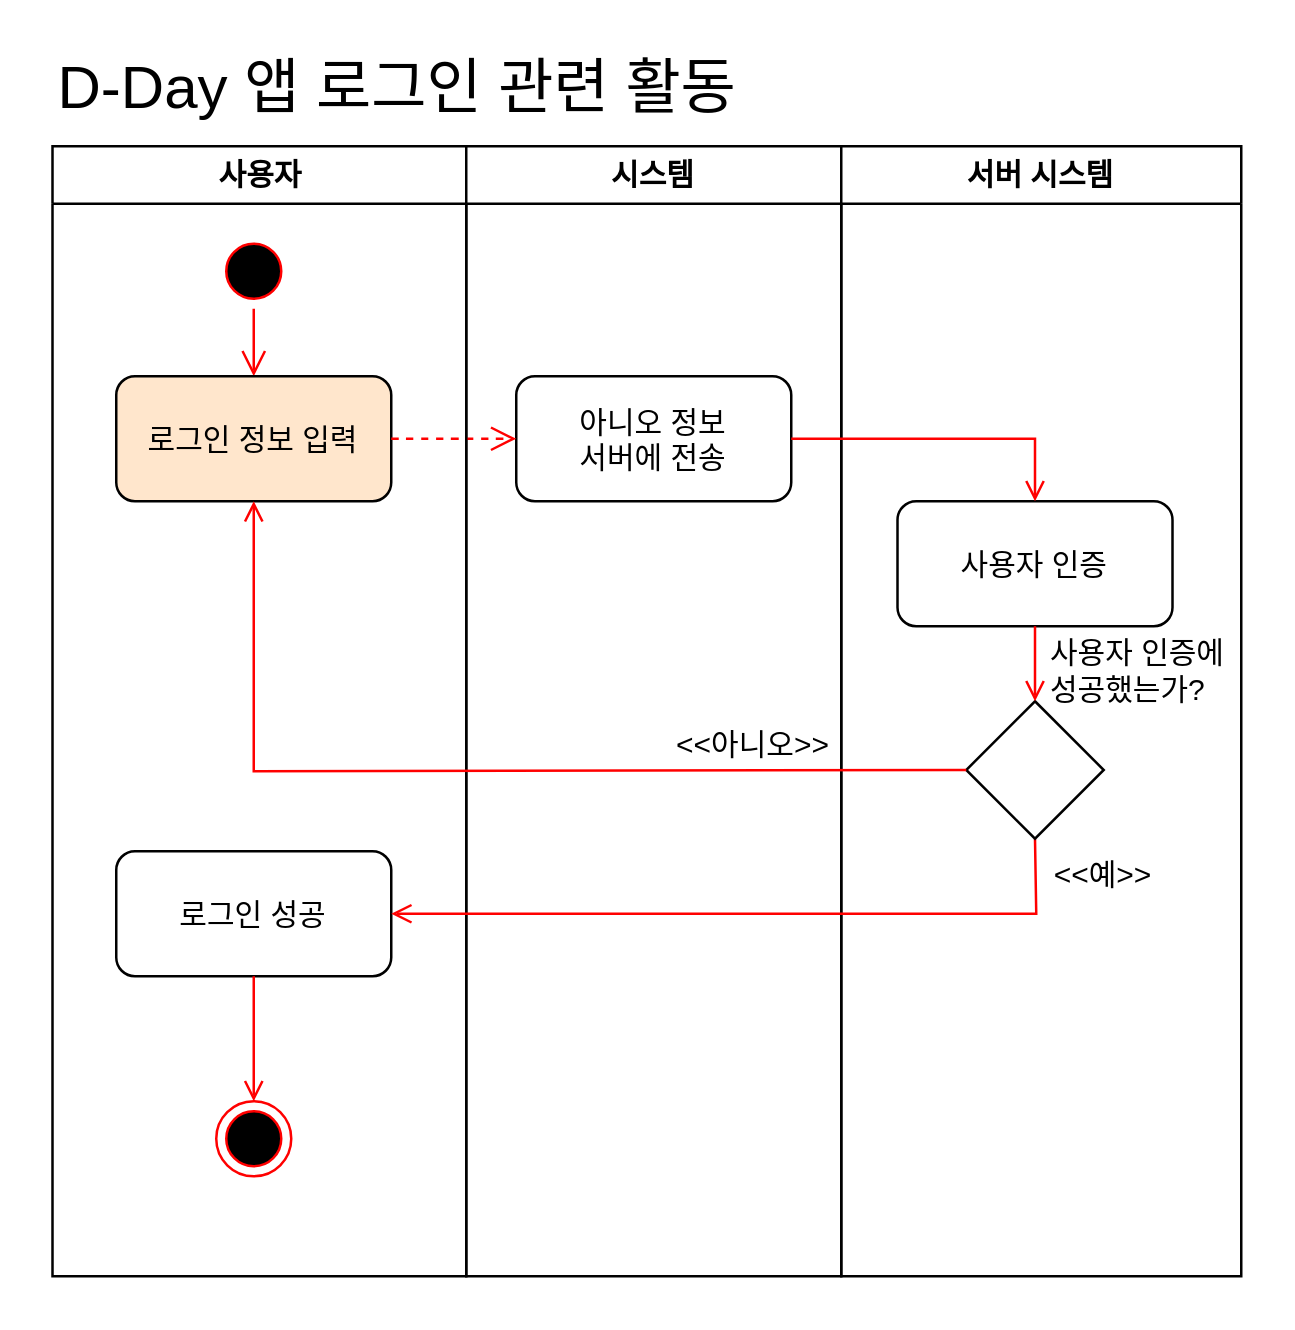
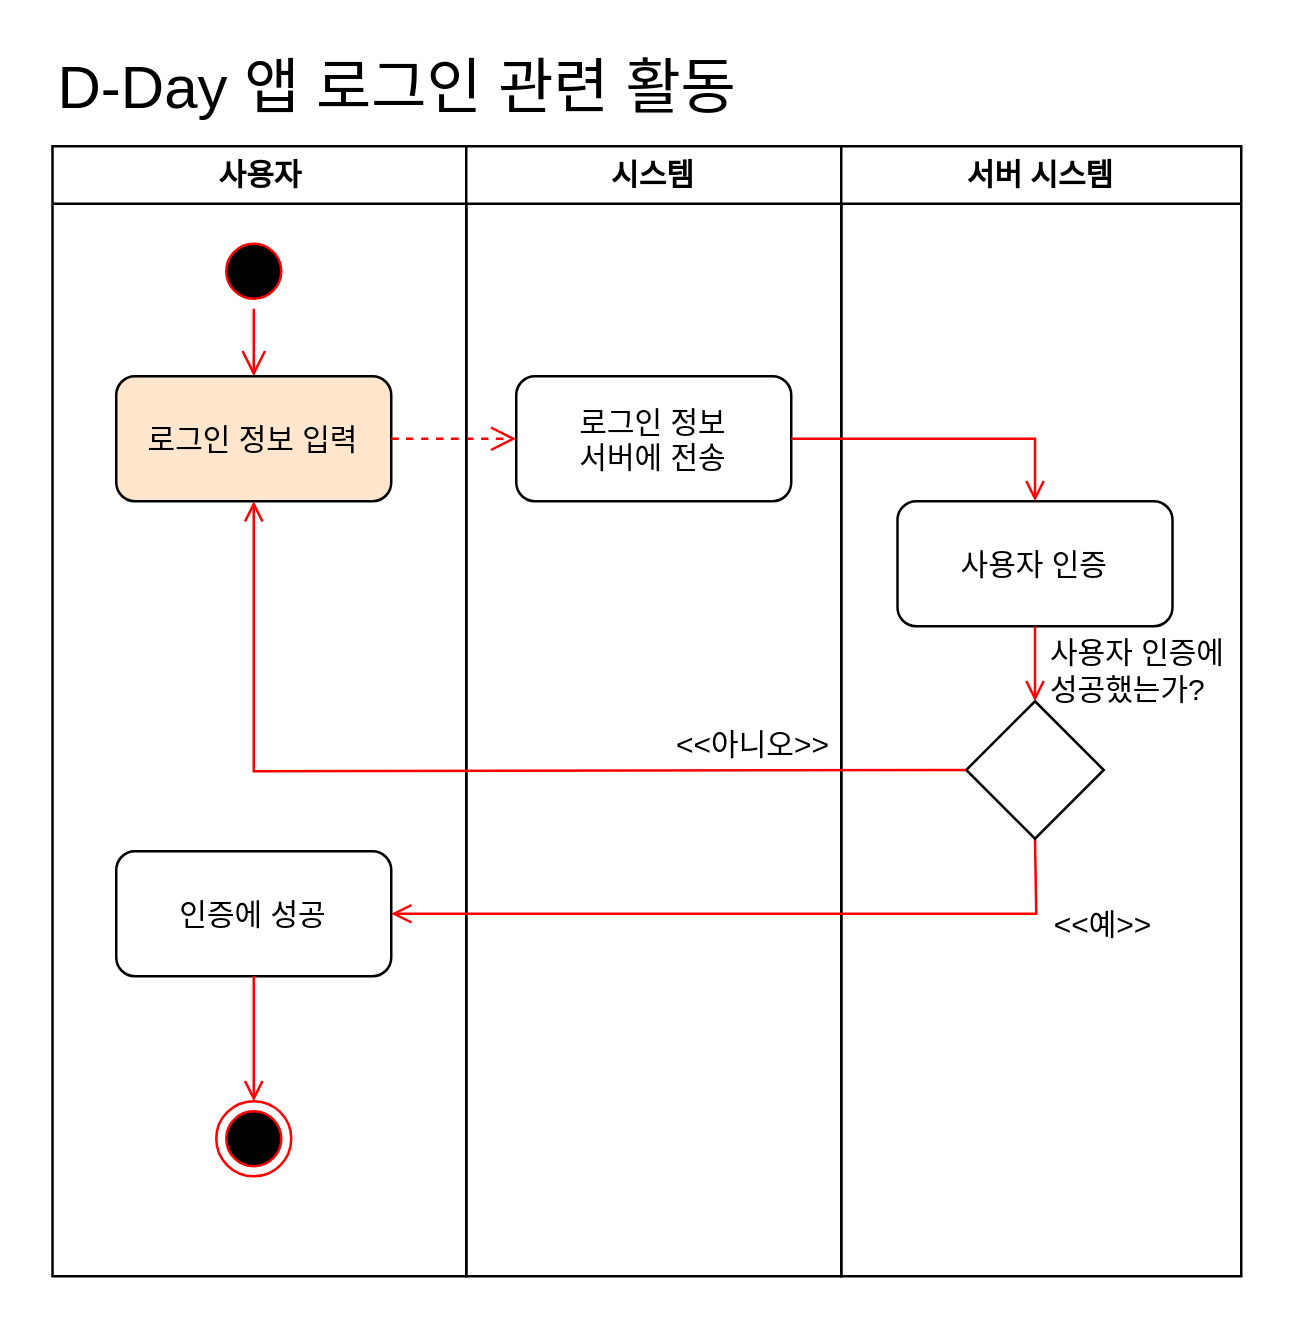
(653, 423) -> (653, 423)
(1104, 876) -> (1104, 926)
(253, 915) -> (253, 915)
